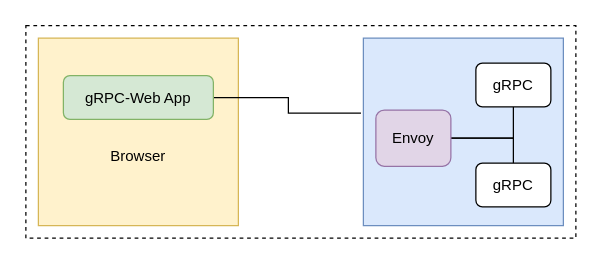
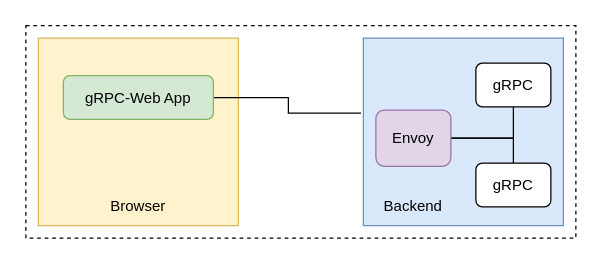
(138, 157) -> (138, 207)
none -> (413, 207)
